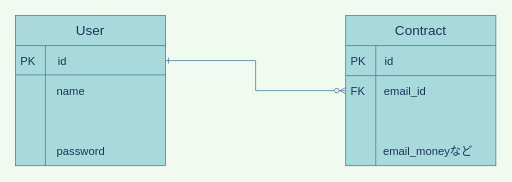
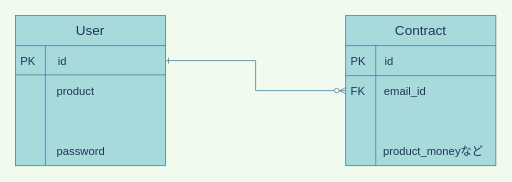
(27, 90) -> (35, 90)
(381, 150) -> (389, 150)
